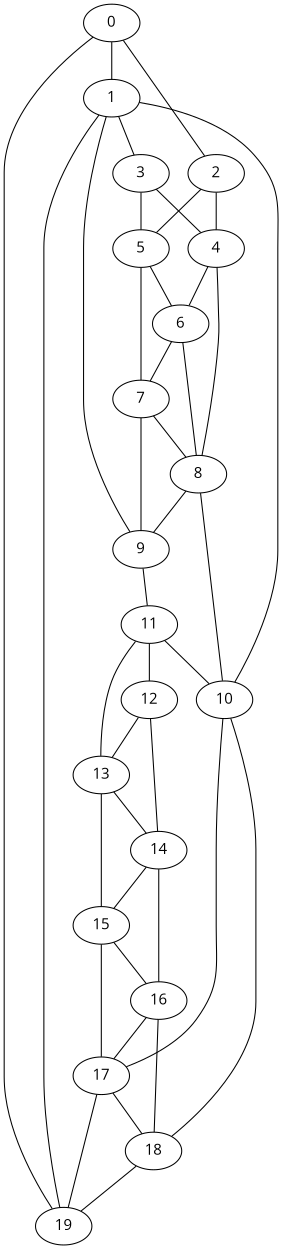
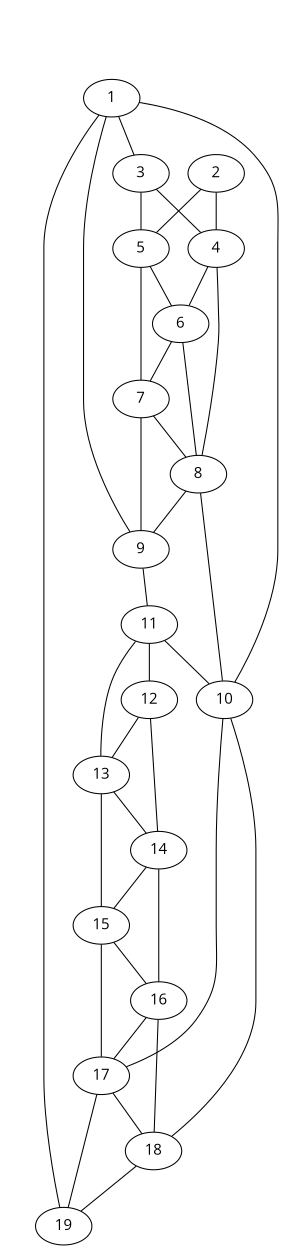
(112, 23) -> none
